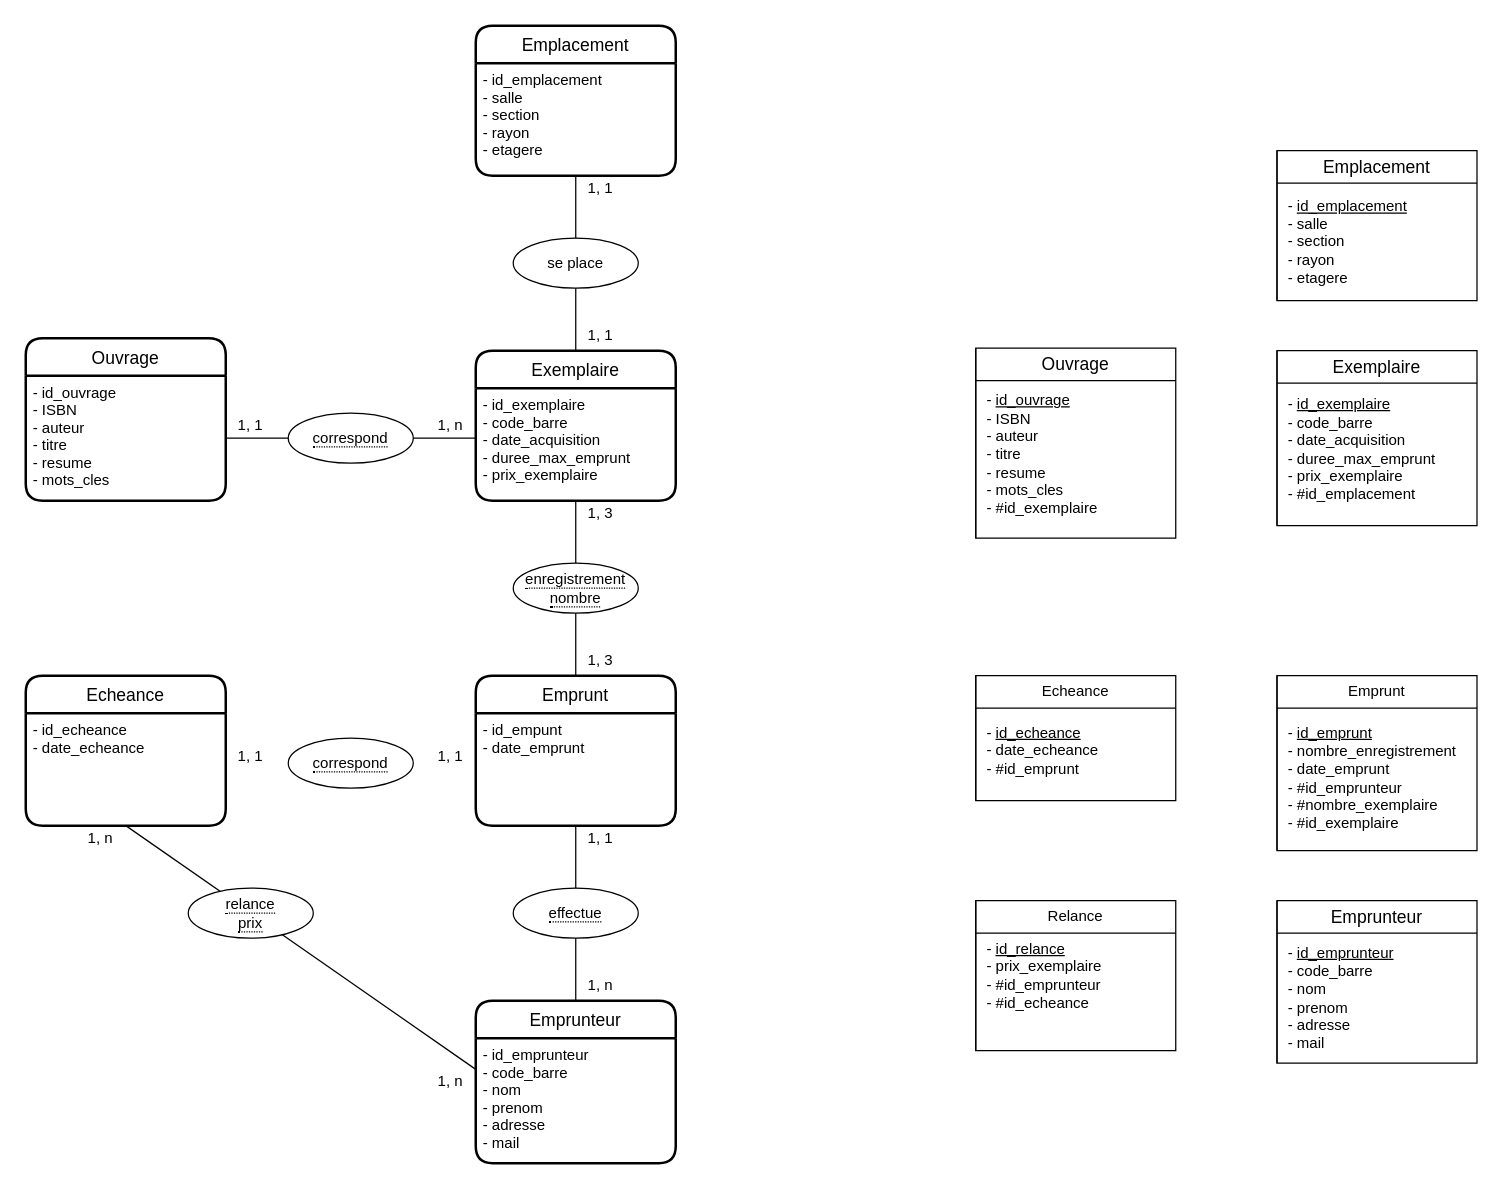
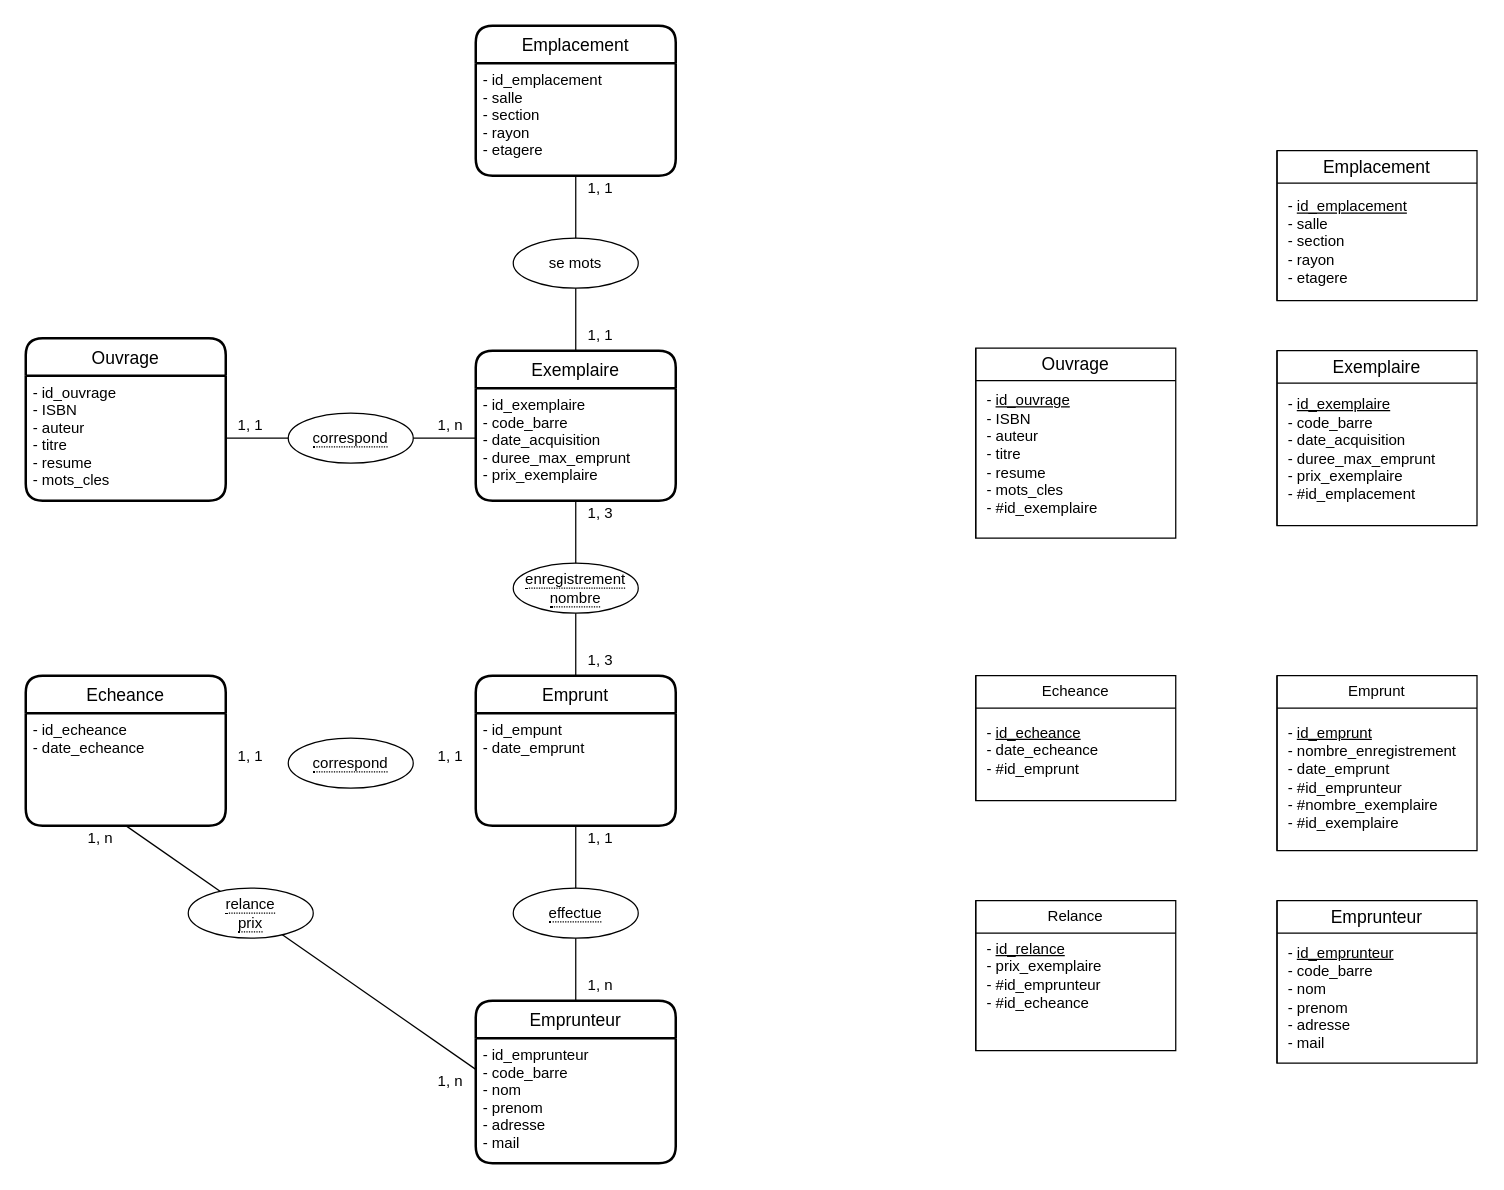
(576, 263) -> (576, 263)
